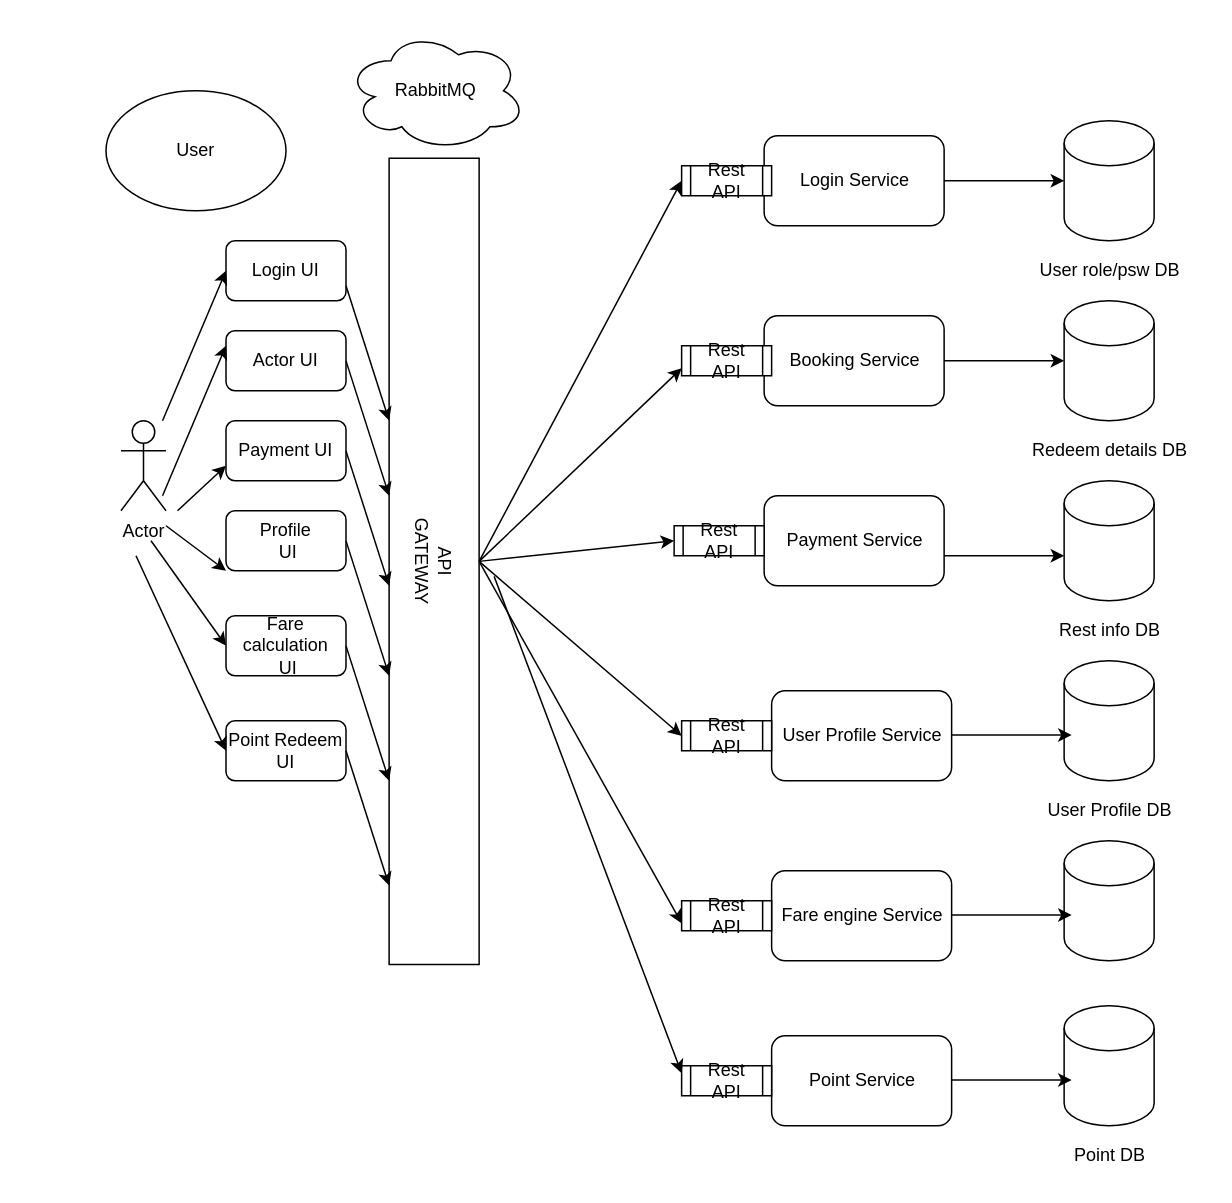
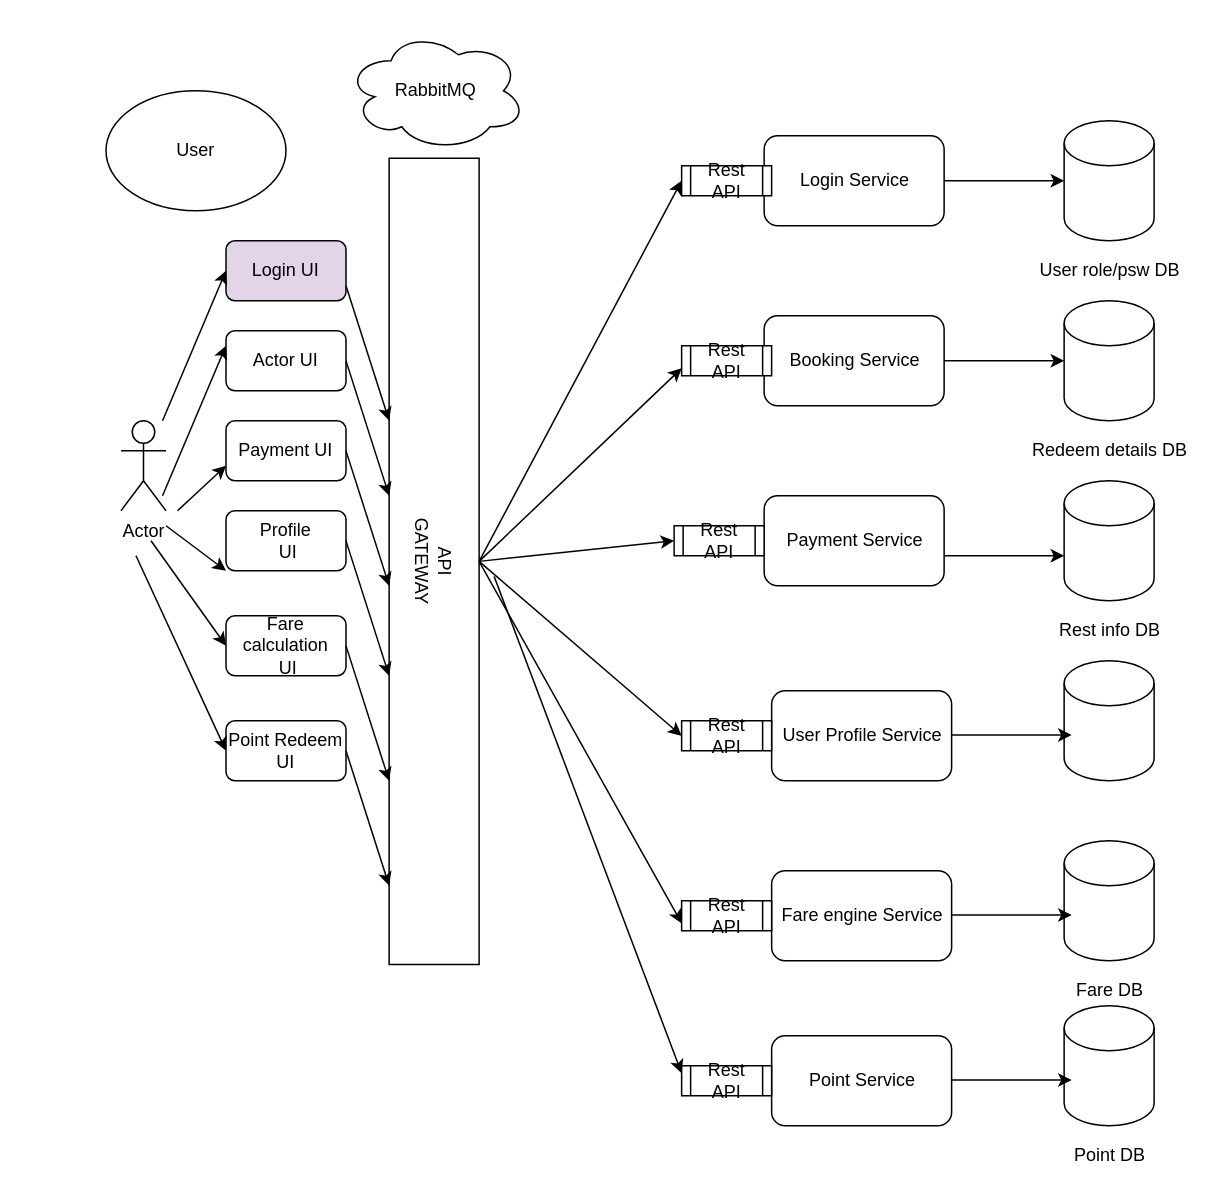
(286, 271) -> (286, 271)
(1109, 811) -> none
none -> (1109, 991)
